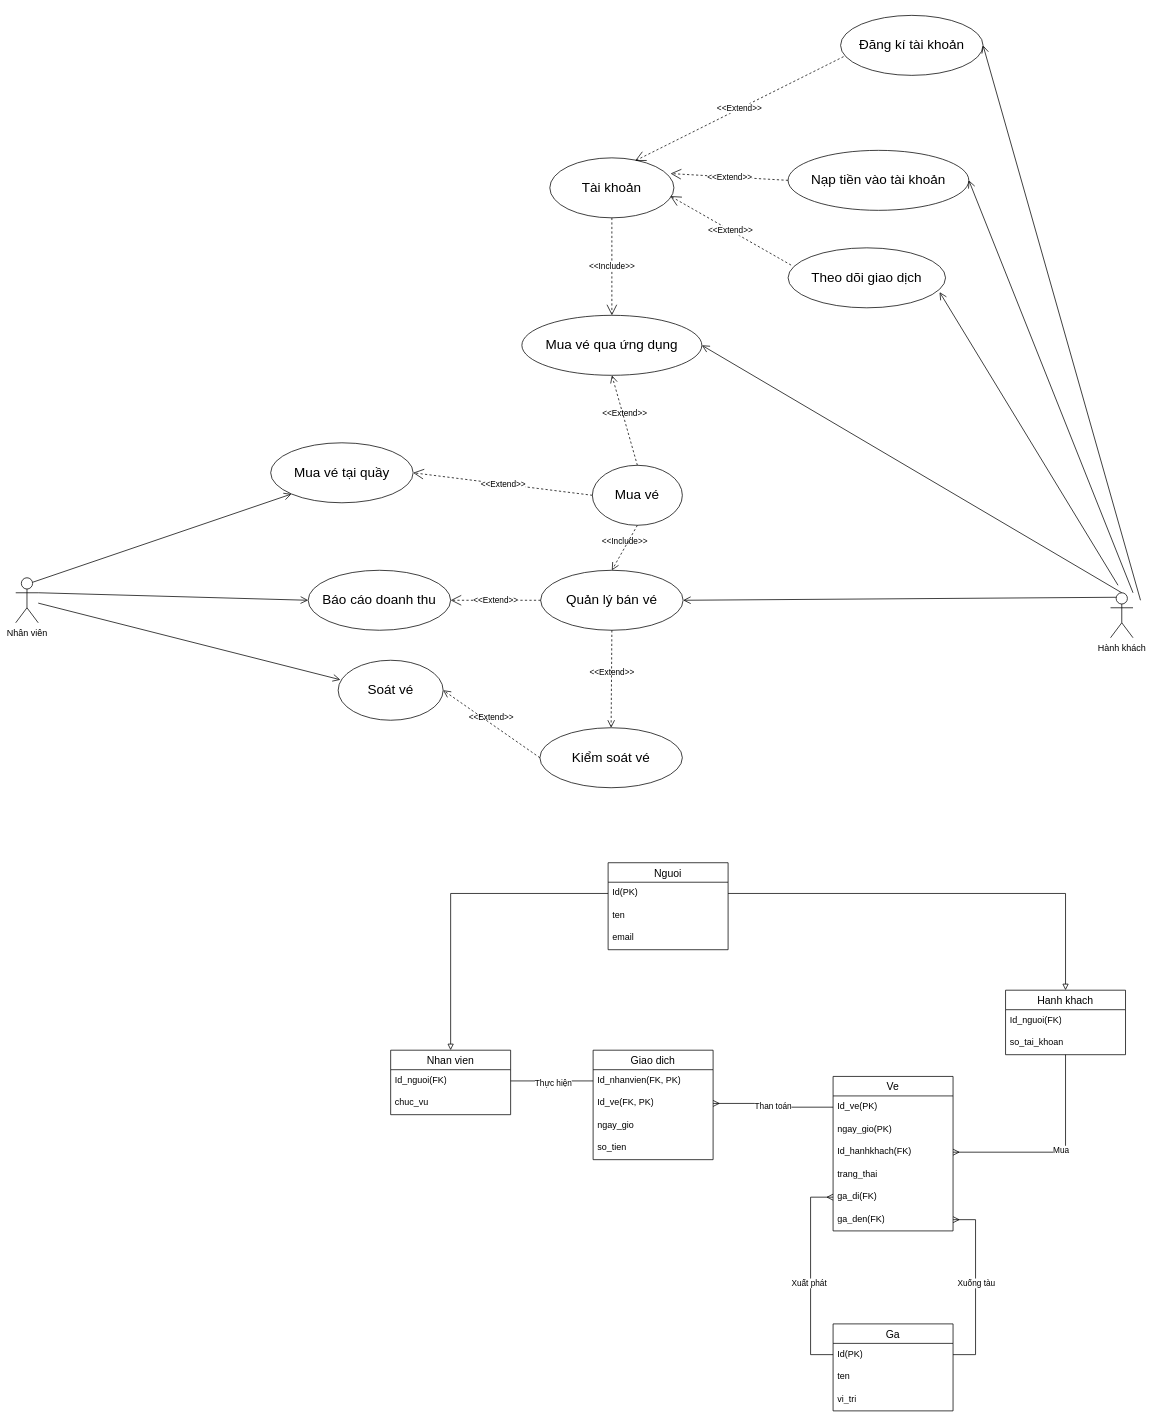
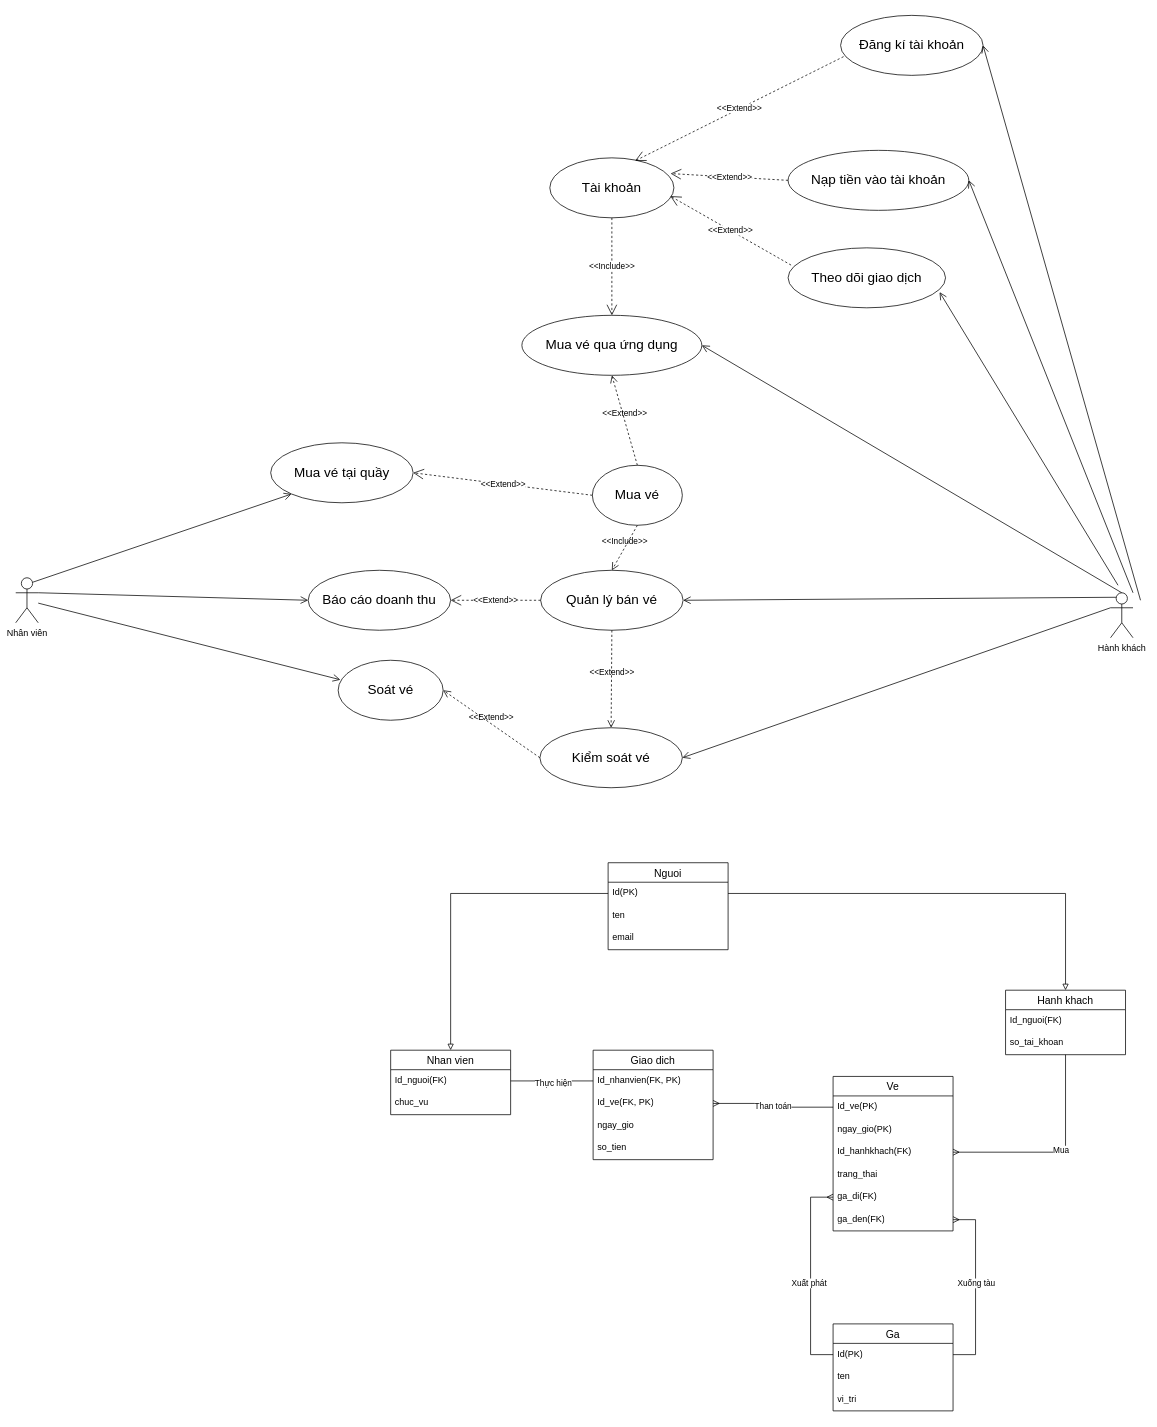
none -> (897, 683)
